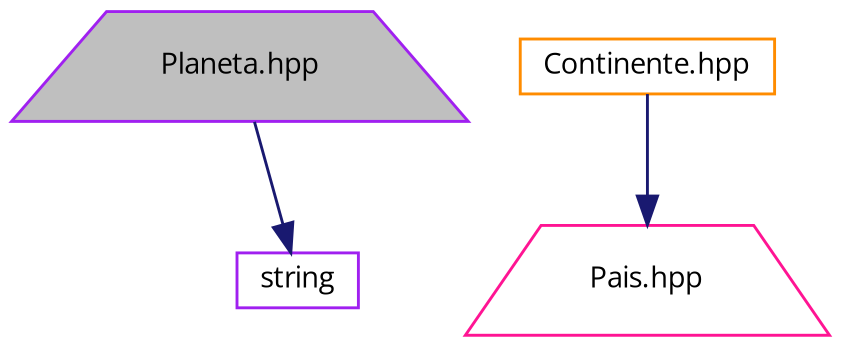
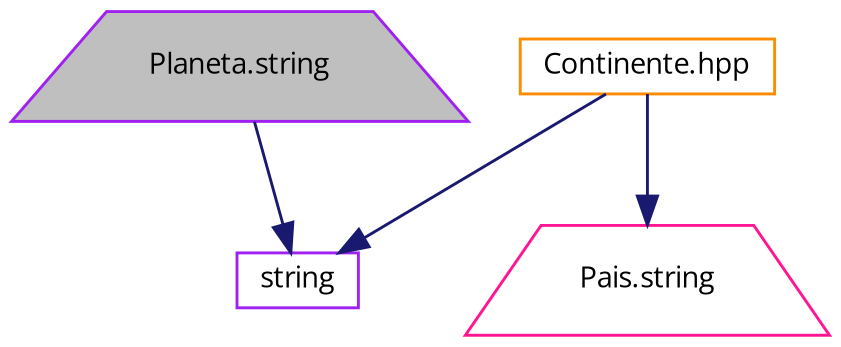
(240, 66) -> (240, 66)
none -> (485, 166)
(647, 280) -> (647, 280)
